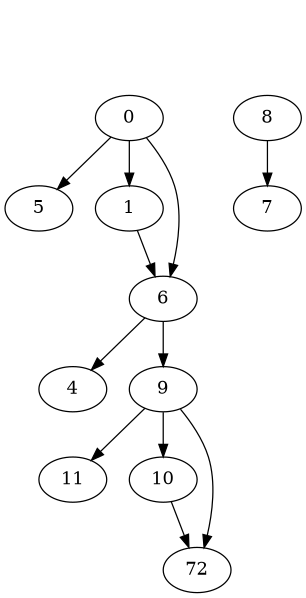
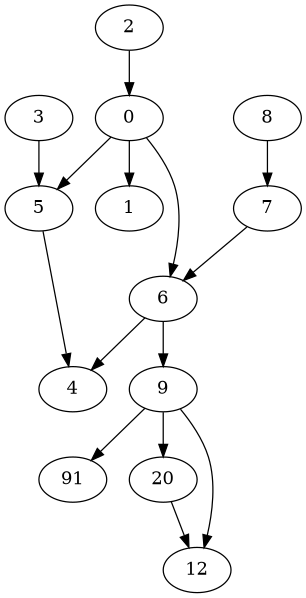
none -> (129, 28)
none -> (39, 118)
(144, 247) -> (220, 250)
none -> (55, 292)
(73, 480) -> (73, 480)
(163, 480) -> (163, 480)
(197, 570) -> (197, 570)
